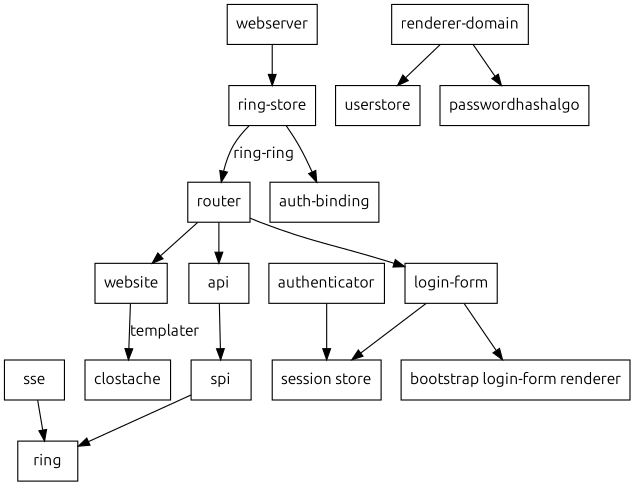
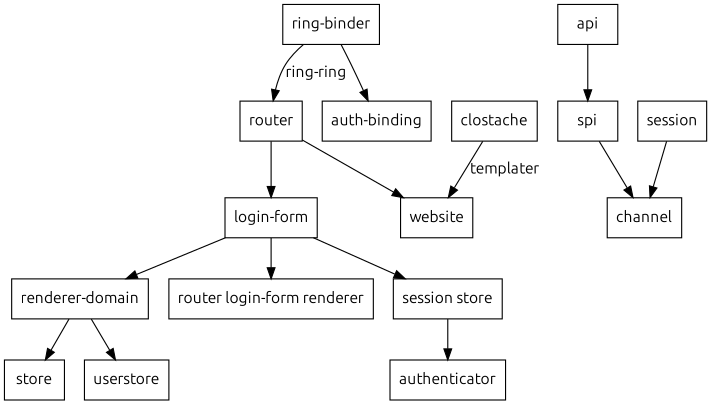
(272, 24) -> none
(272, 106) -> (331, 24)
(514, 106) -> (34, 380)
(219, 237) -> none
none -> (181, 256)
(130, 326) -> (469, 165)
(327, 326) -> (448, 334)
(34, 380) -> (672, 121)
(516, 380) -> (271, 299)
(48, 461) -> (644, 218)
